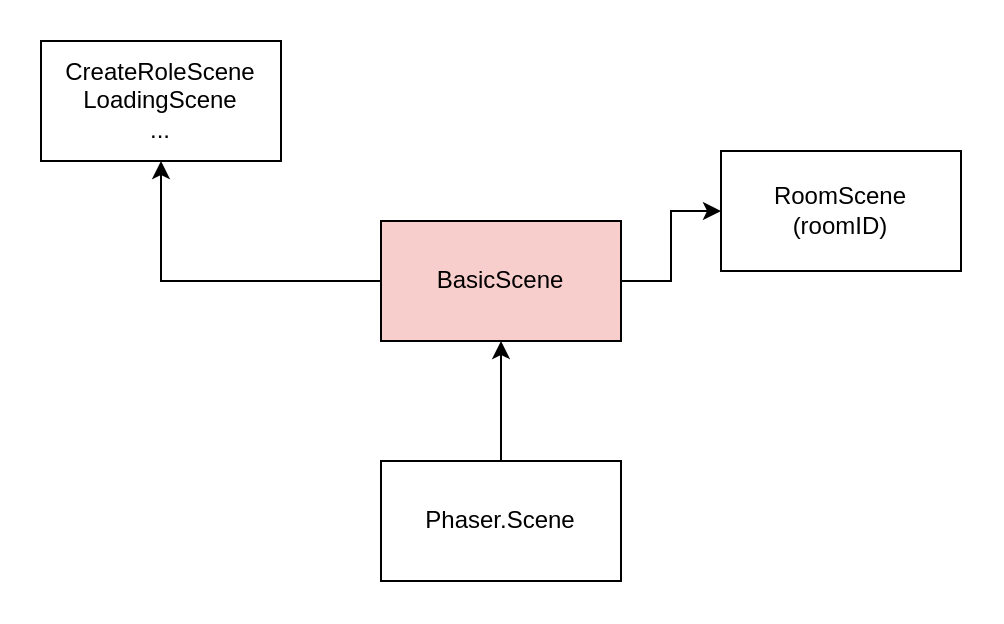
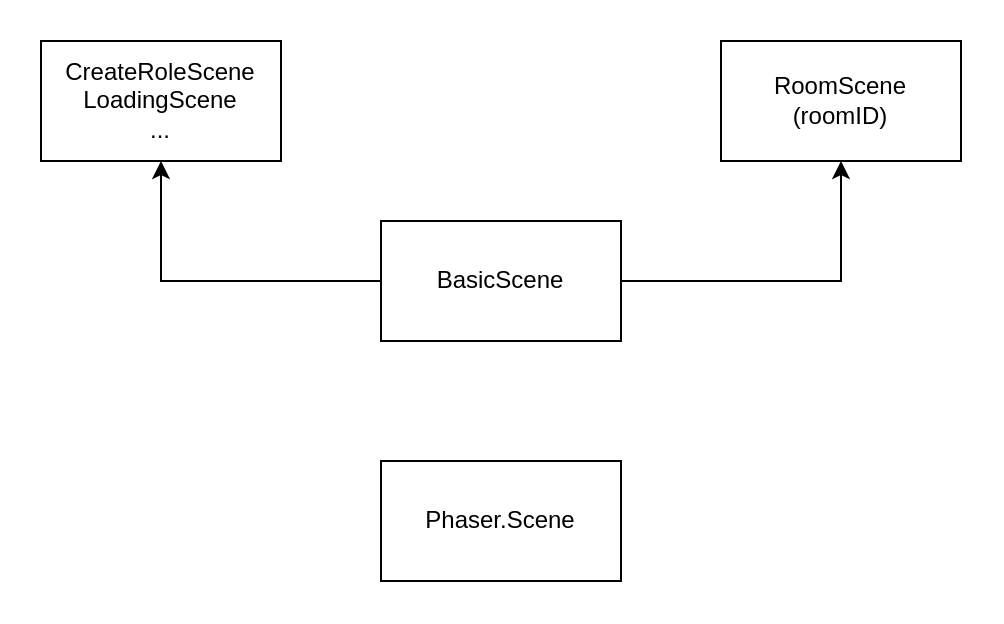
(841, 211) -> (841, 101)
(501, 281) -> (501, 281)
(501, 408) -> none
